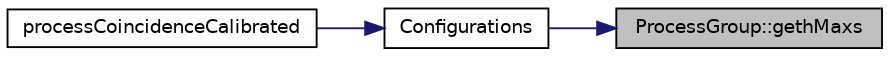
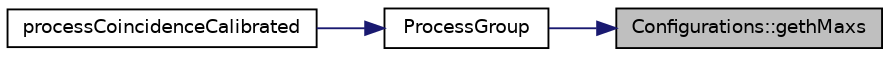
(466, 28) -> (466, 28)
(749, 28) -> (749, 28)
